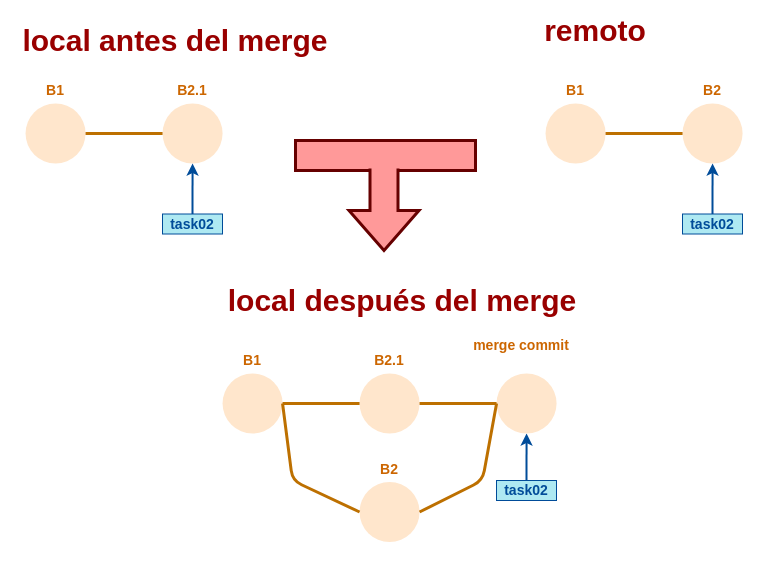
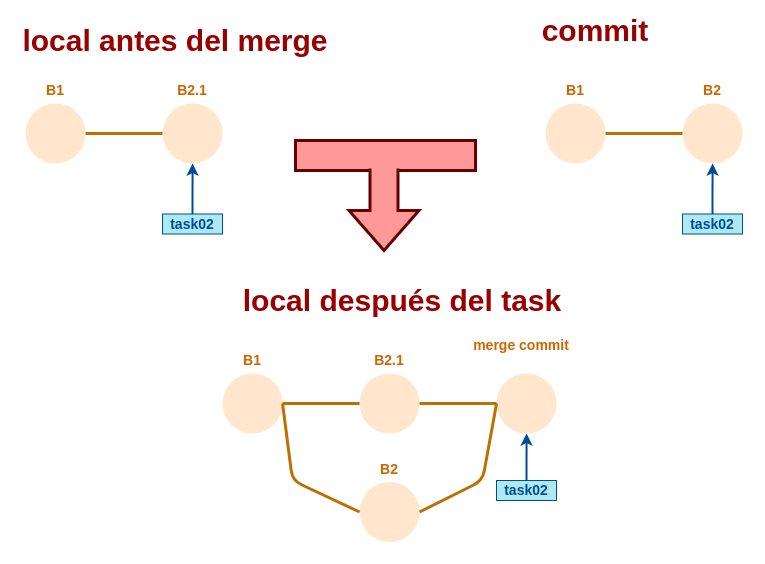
(596, 31) -> (596, 31)
(403, 301) -> (403, 301)
